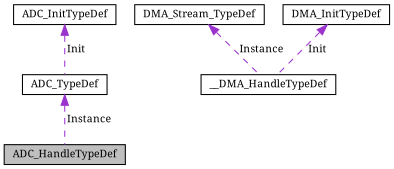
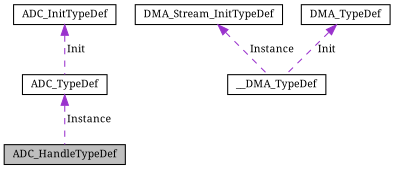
(199, 15) -> (209, 15)
(336, 15) -> (346, 15)
(268, 85) -> (277, 85)
